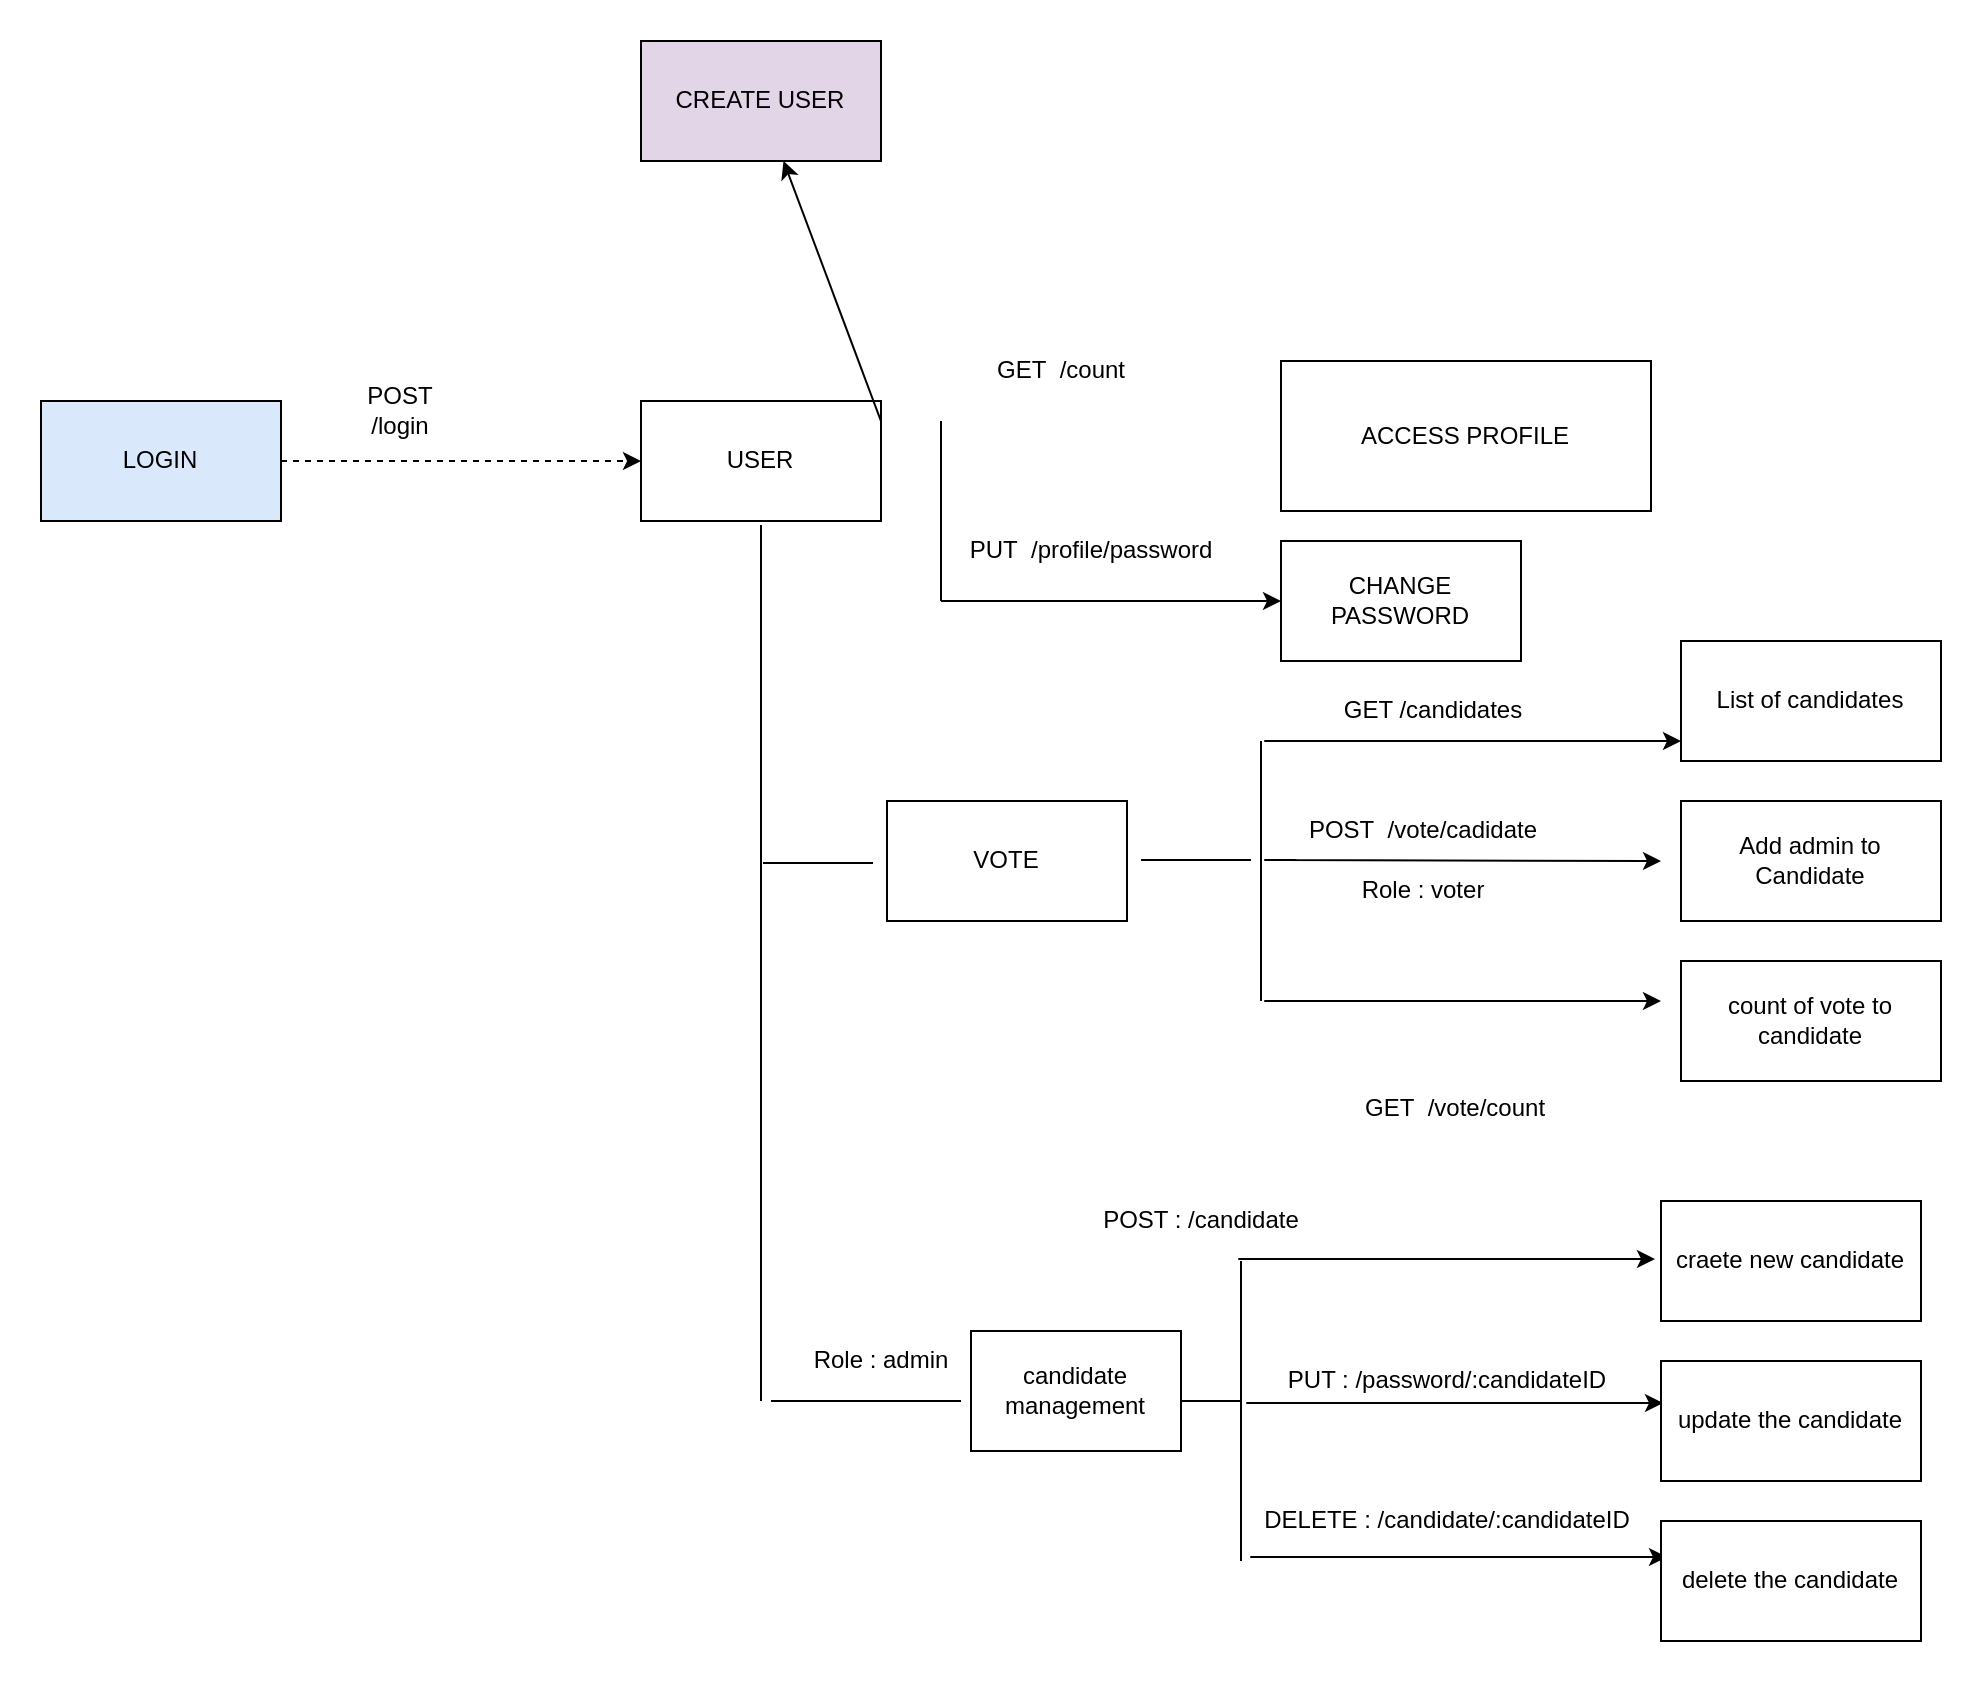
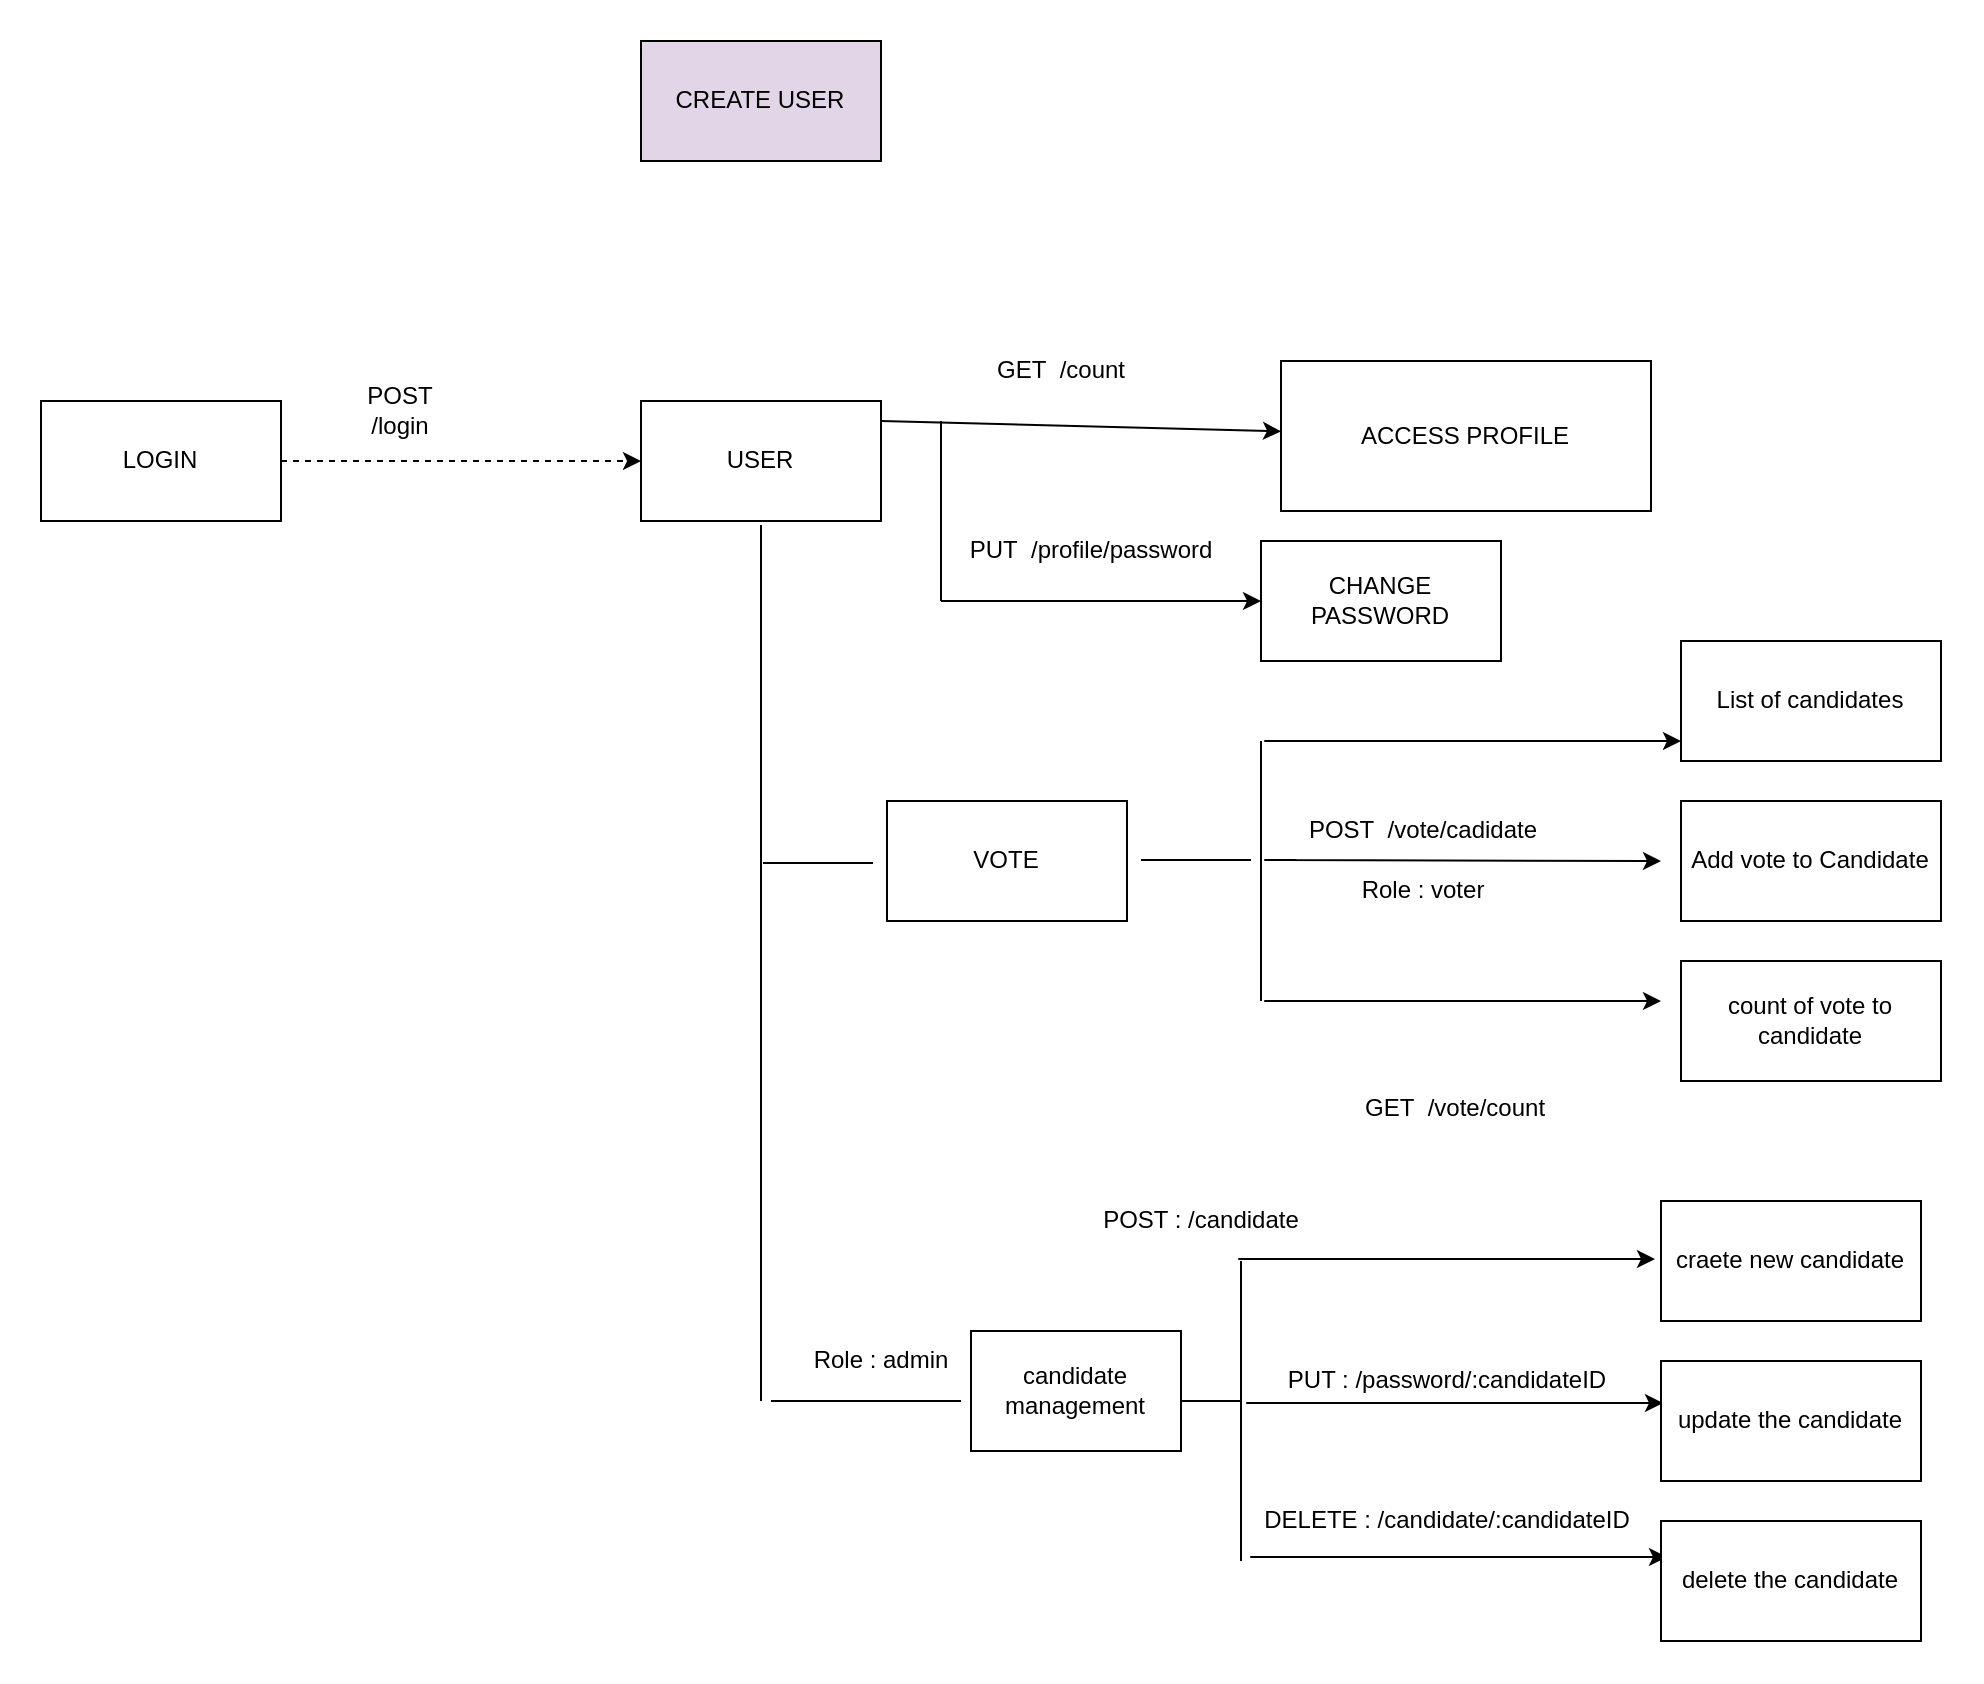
(834, 297) -> (1074, 426)
(161, 461) -> (161, 461)
(1401, 601) -> (1381, 601)
(1433, 711) -> none
(1811, 861) -> (1811, 861)
